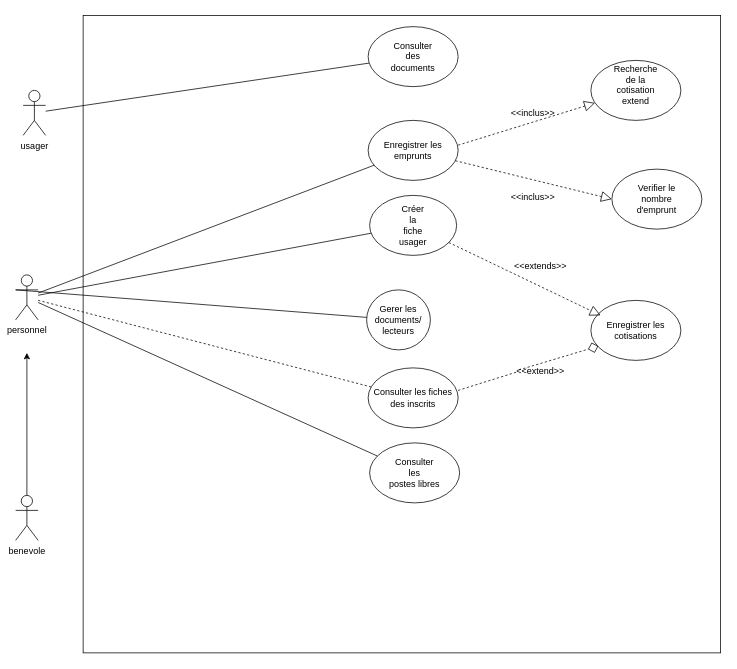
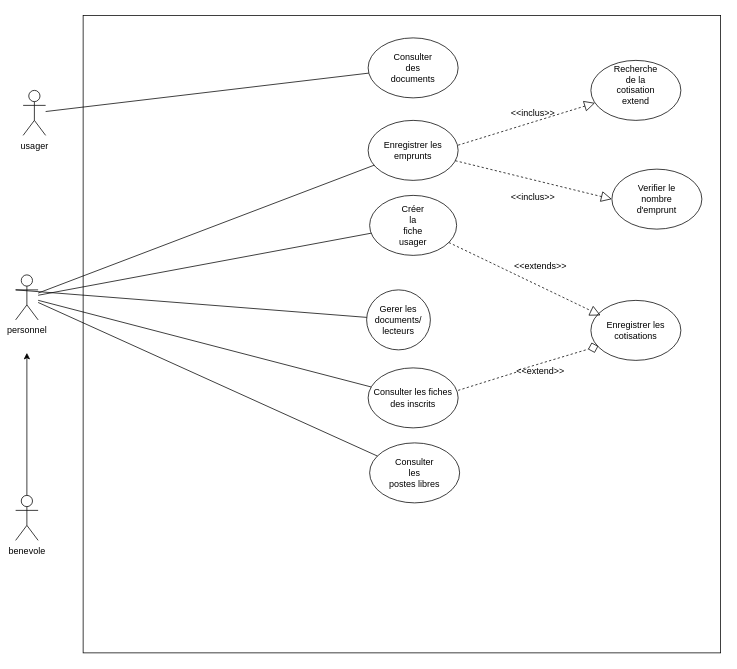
(413, 57) -> (413, 68)
(204, 344) -> (204, 344)
